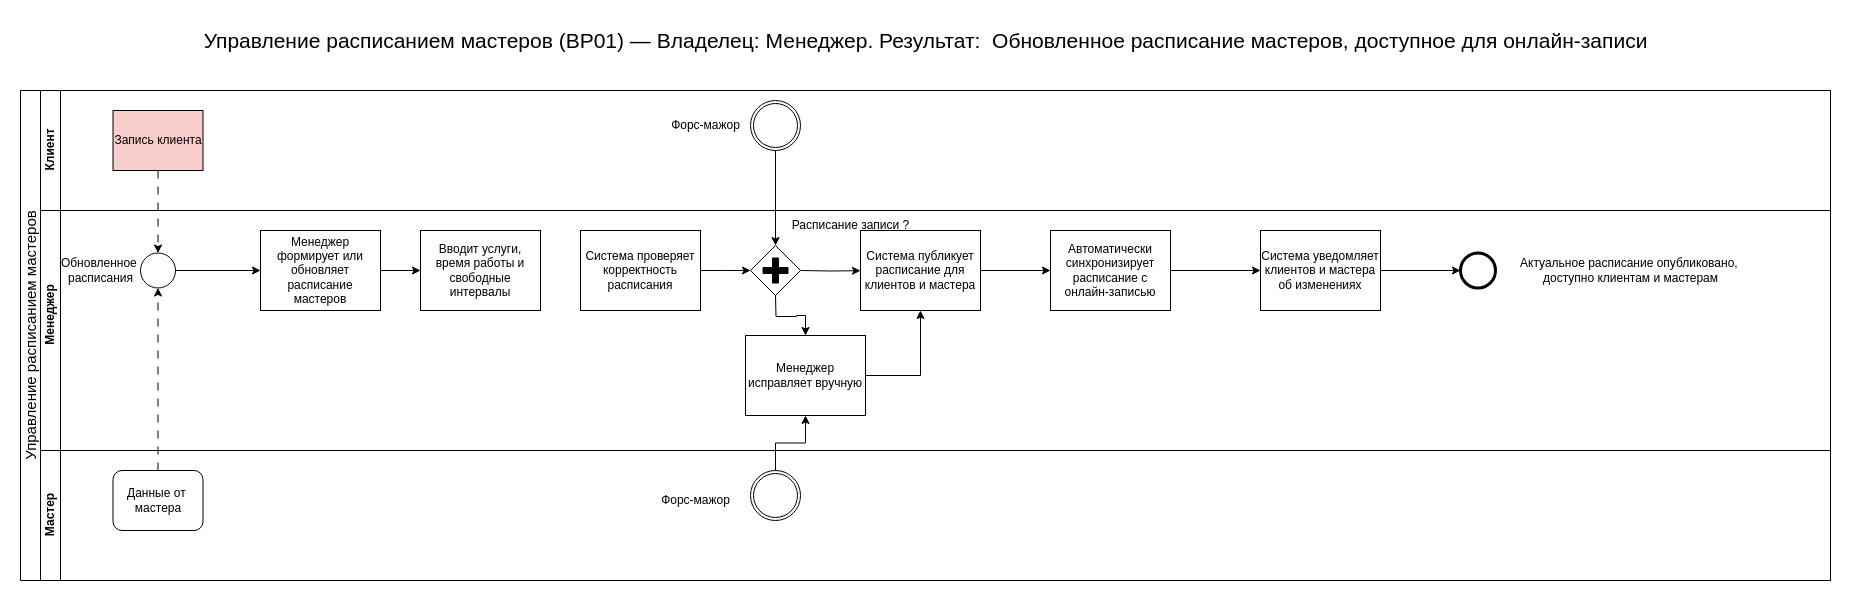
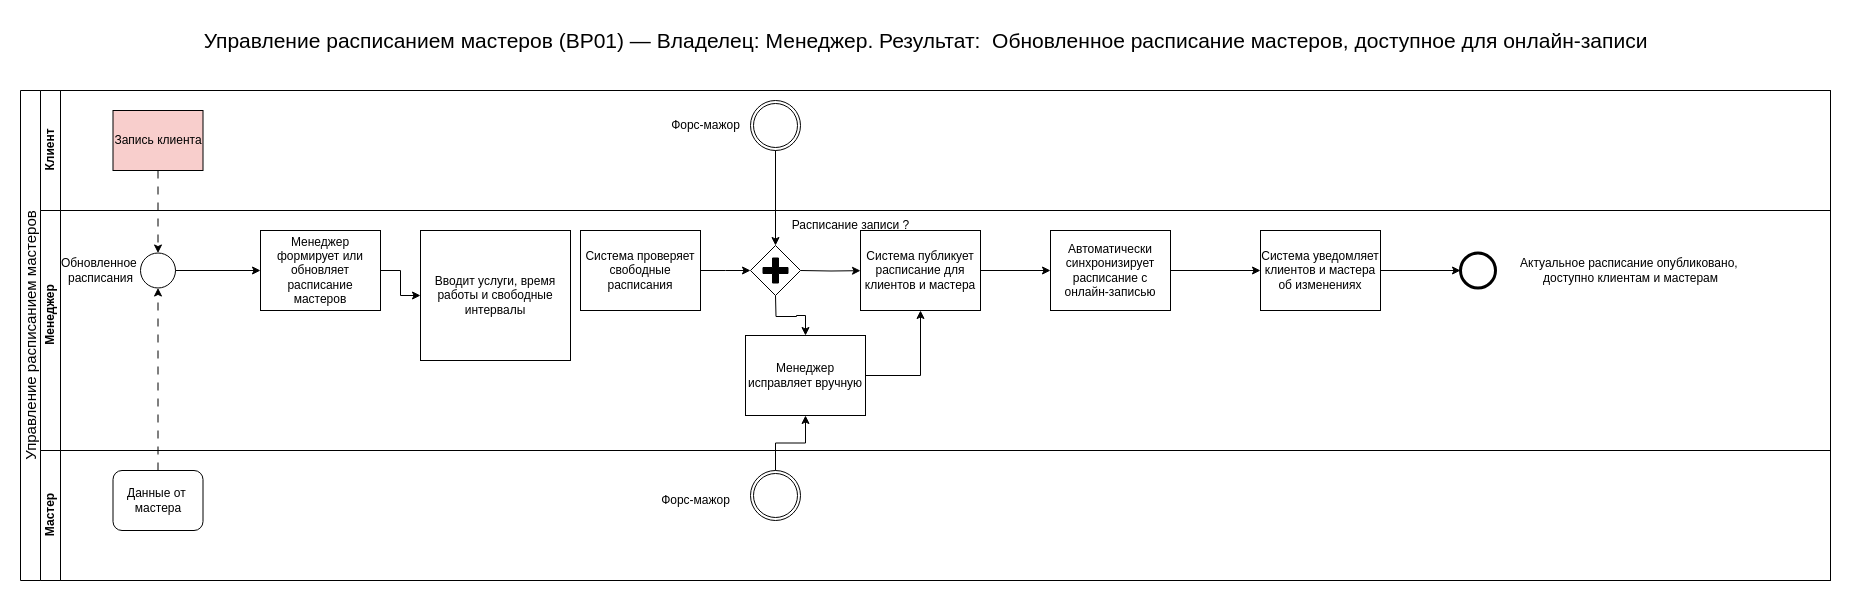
(481, 271) -> (496, 296)
(641, 271) -> (641, 271)
